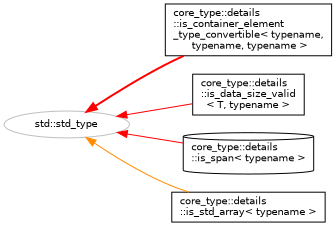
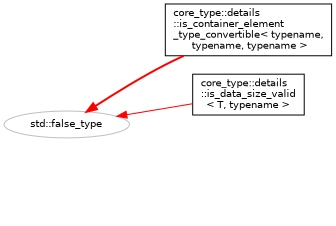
(67, 124) -> (67, 124)
(248, 153) -> none
(248, 207) -> none
